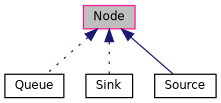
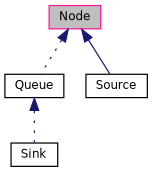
(109, 58) -> (34, 127)
